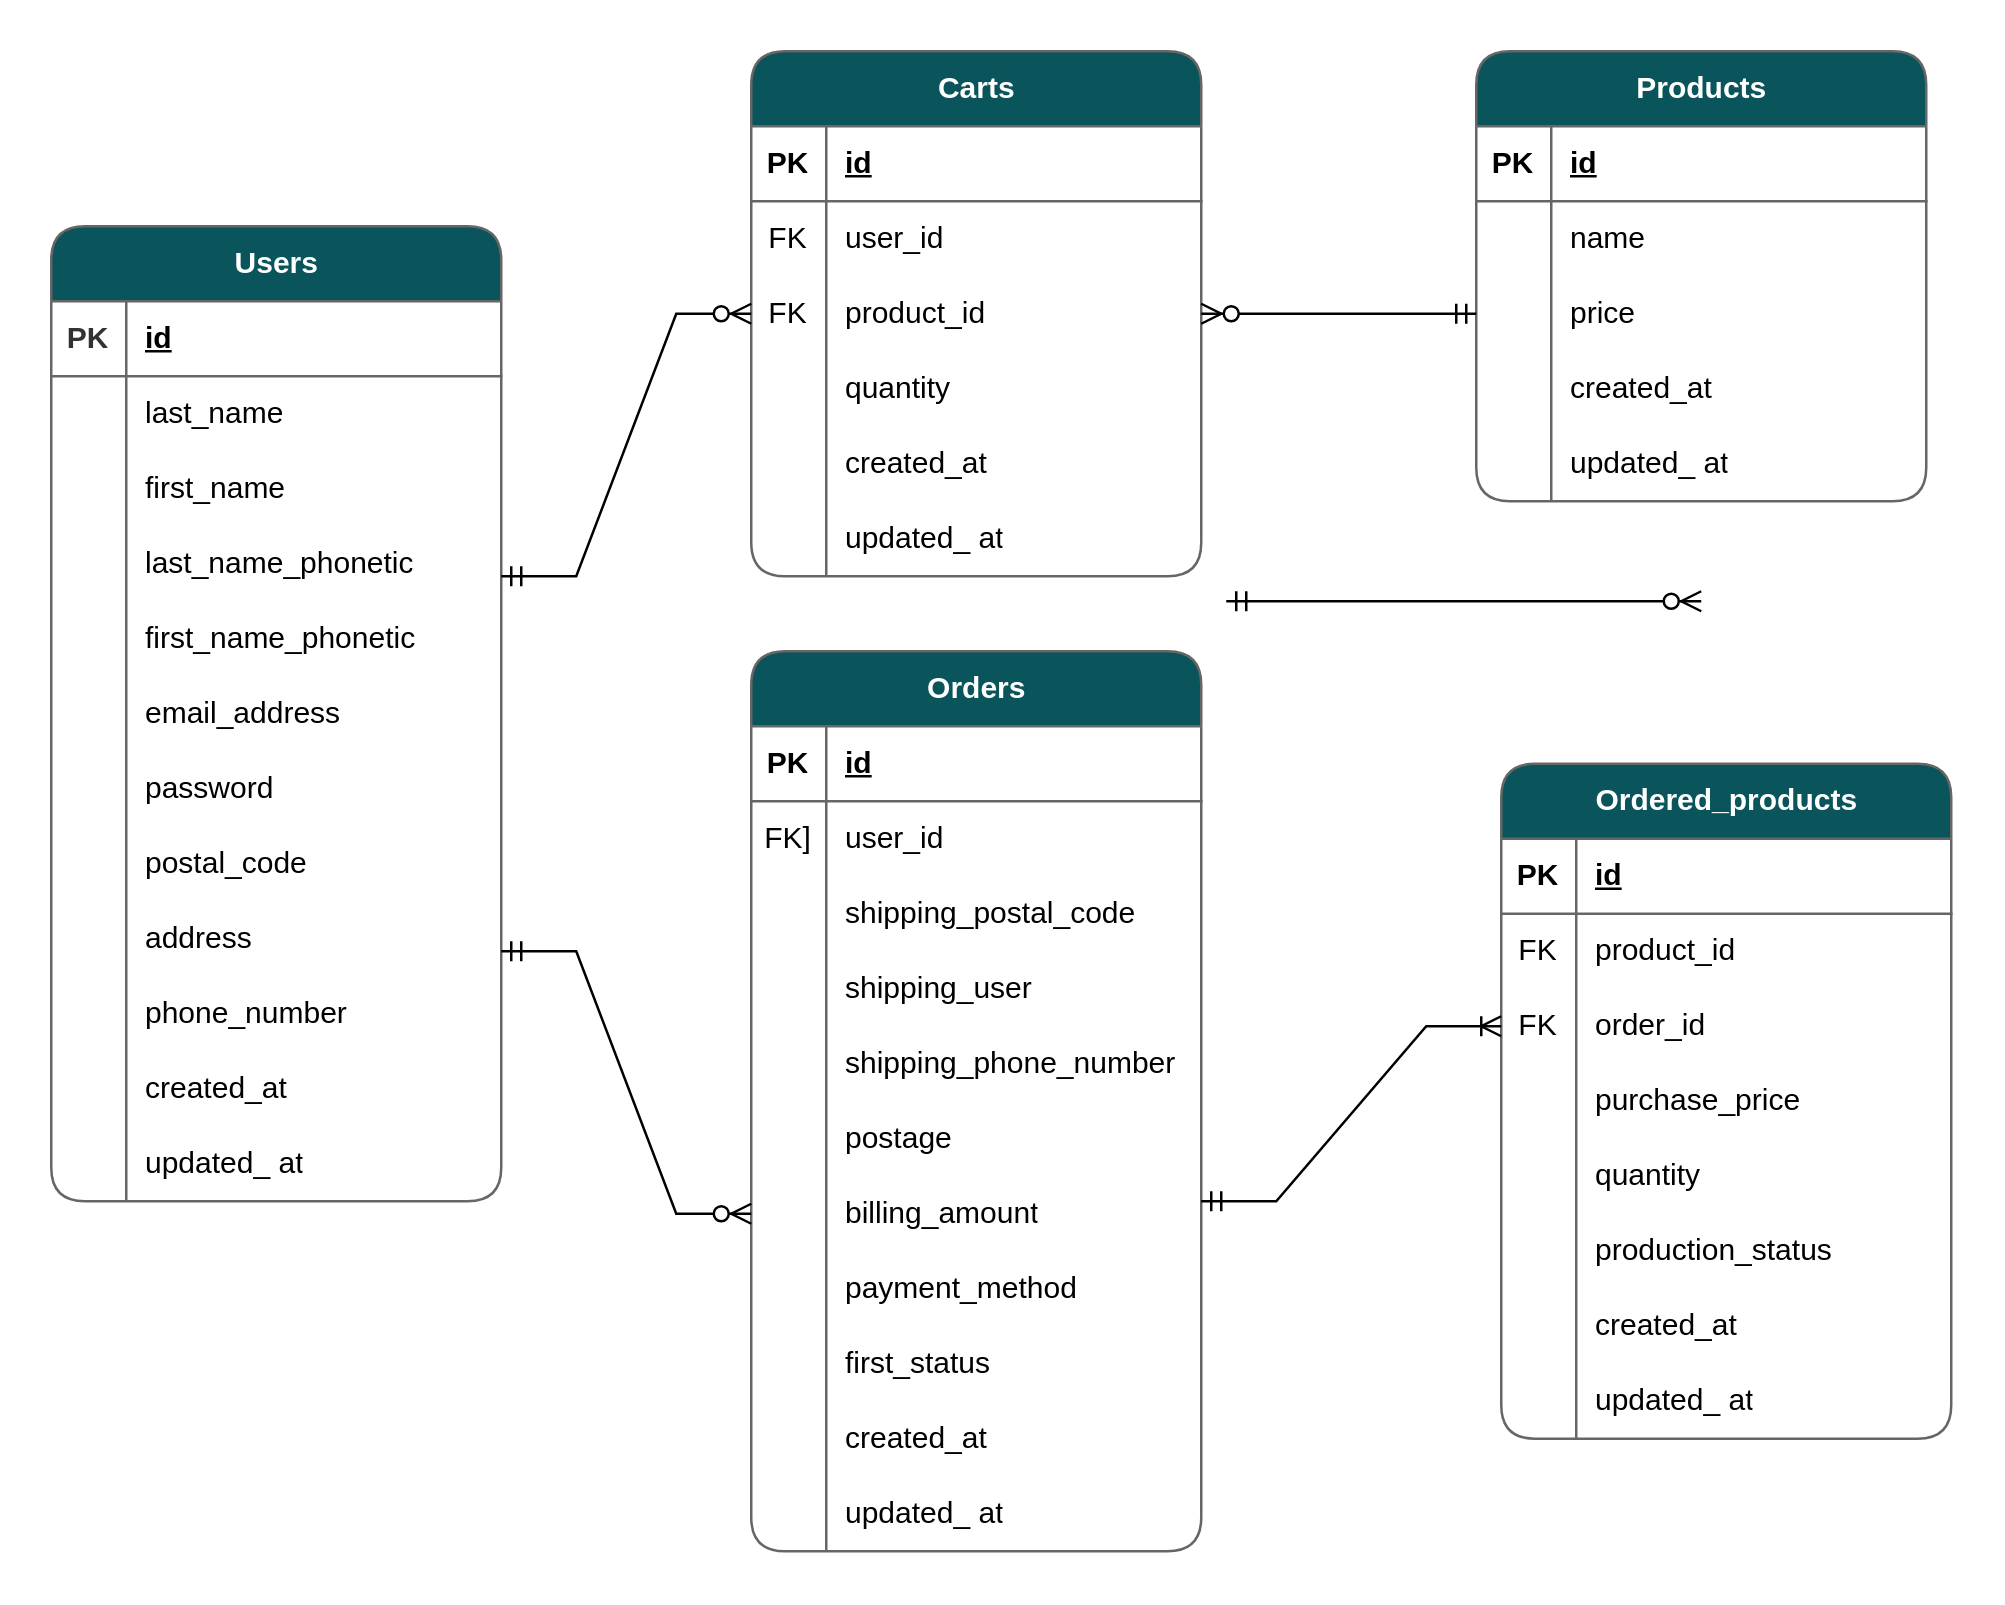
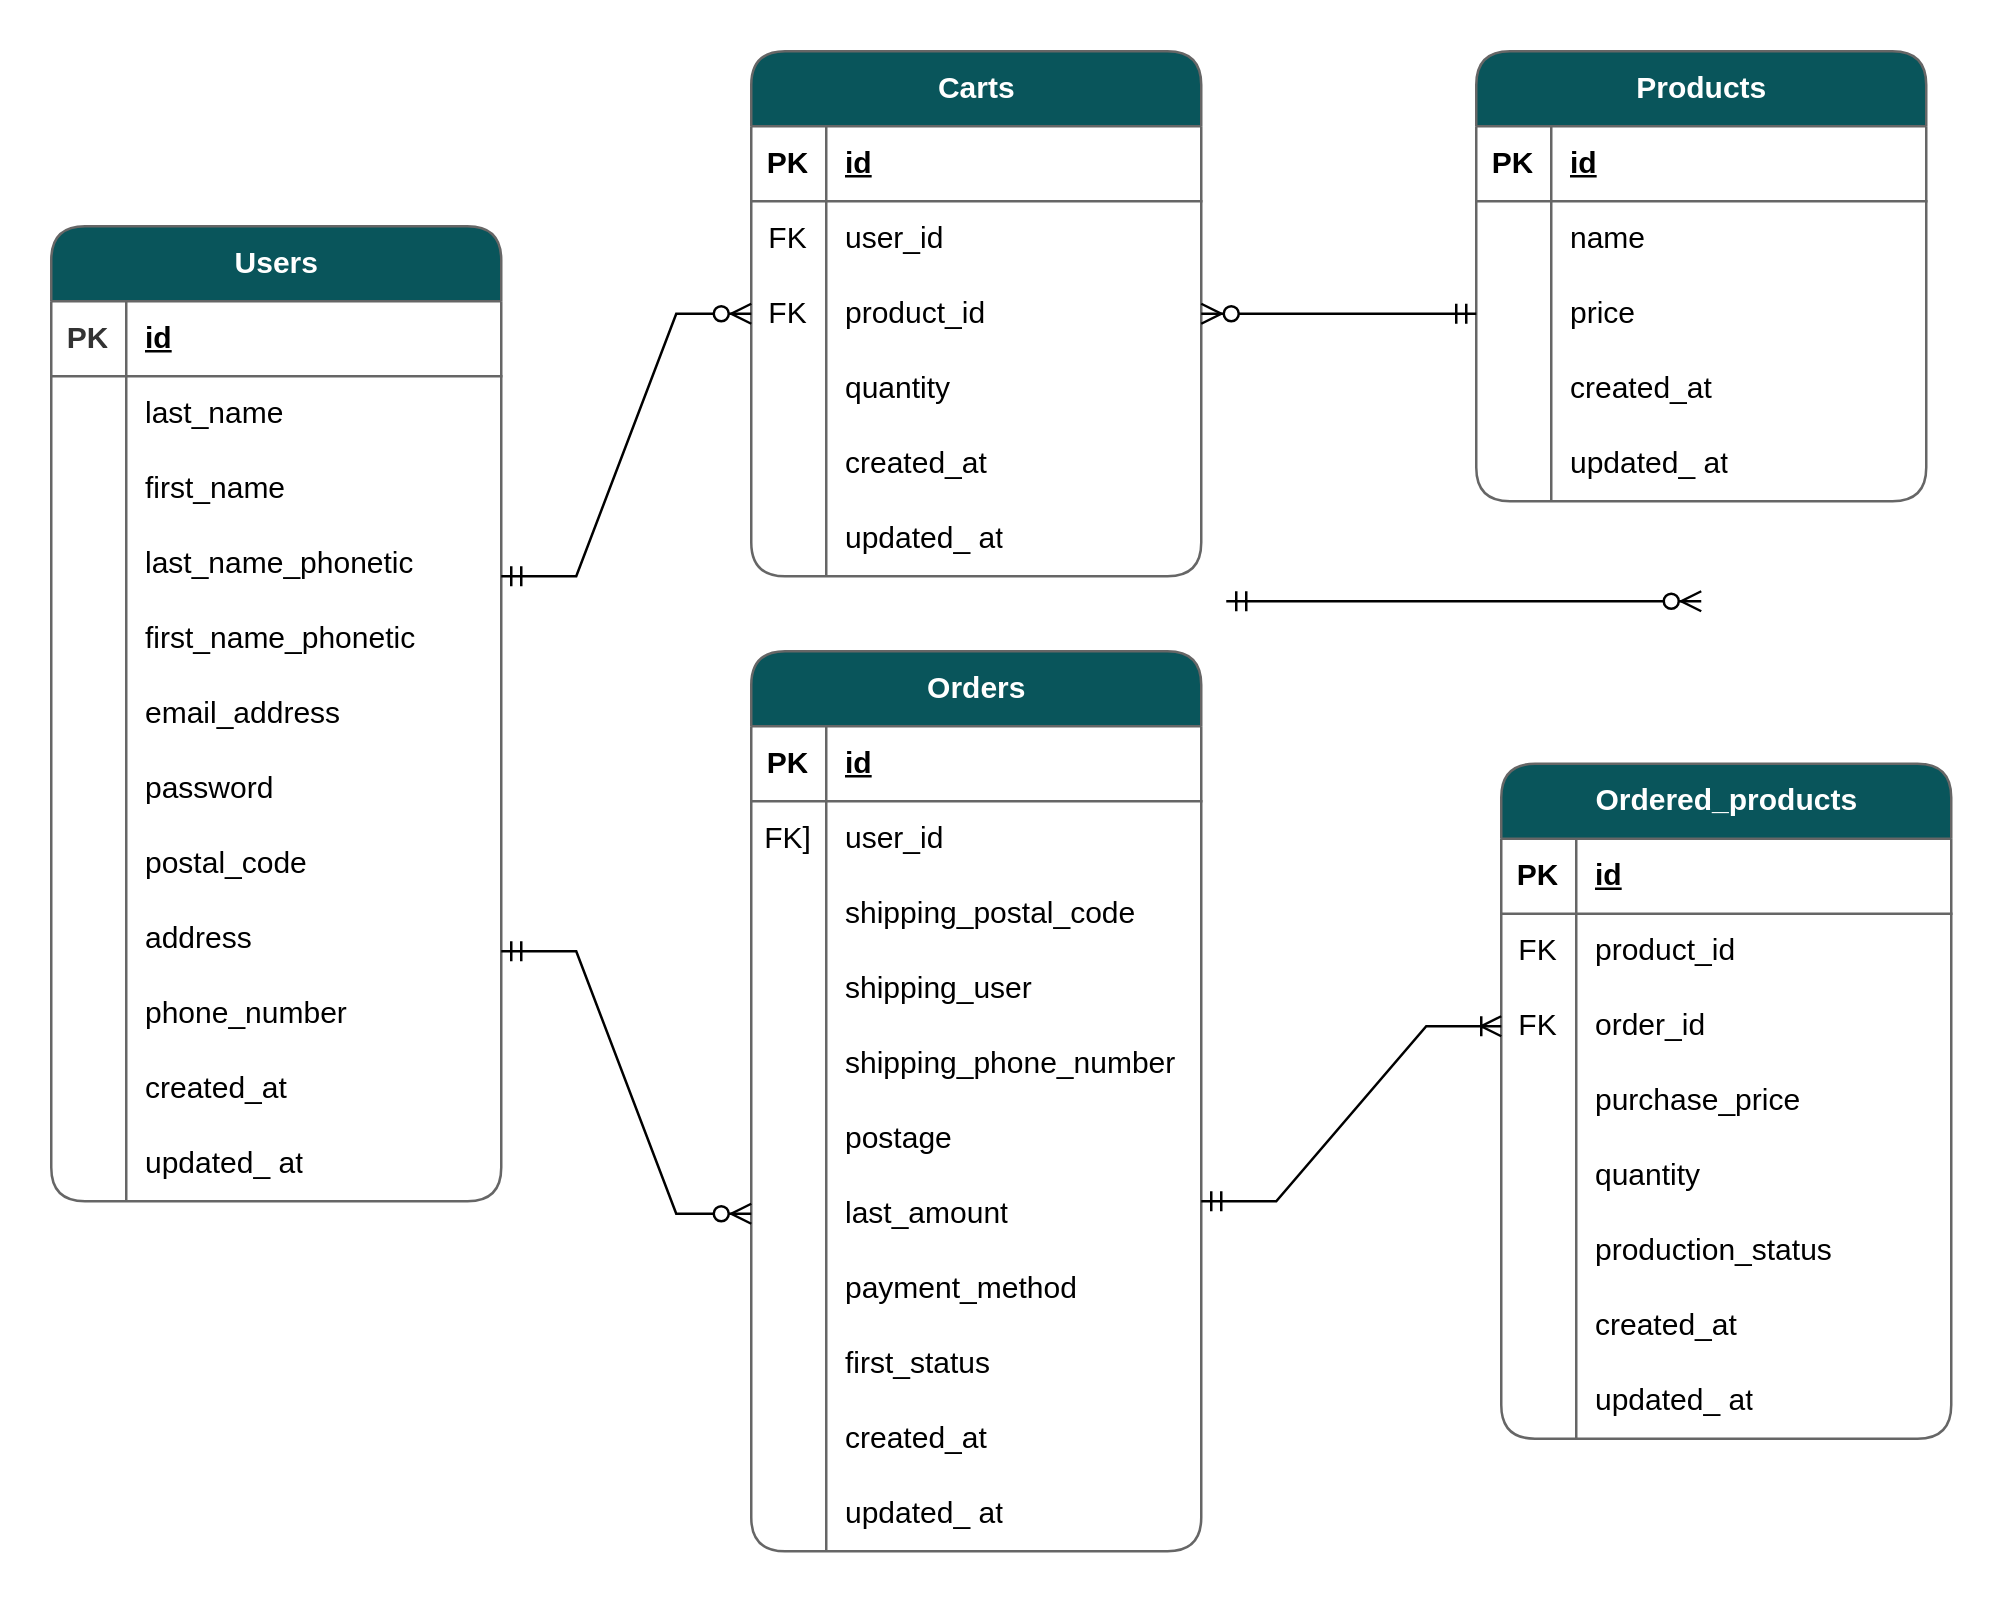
(948, 1214) -> (935, 1214)
